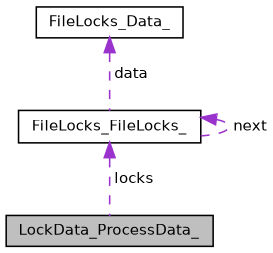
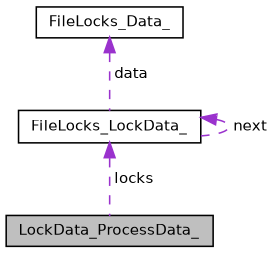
(110, 127) -> (110, 127)
